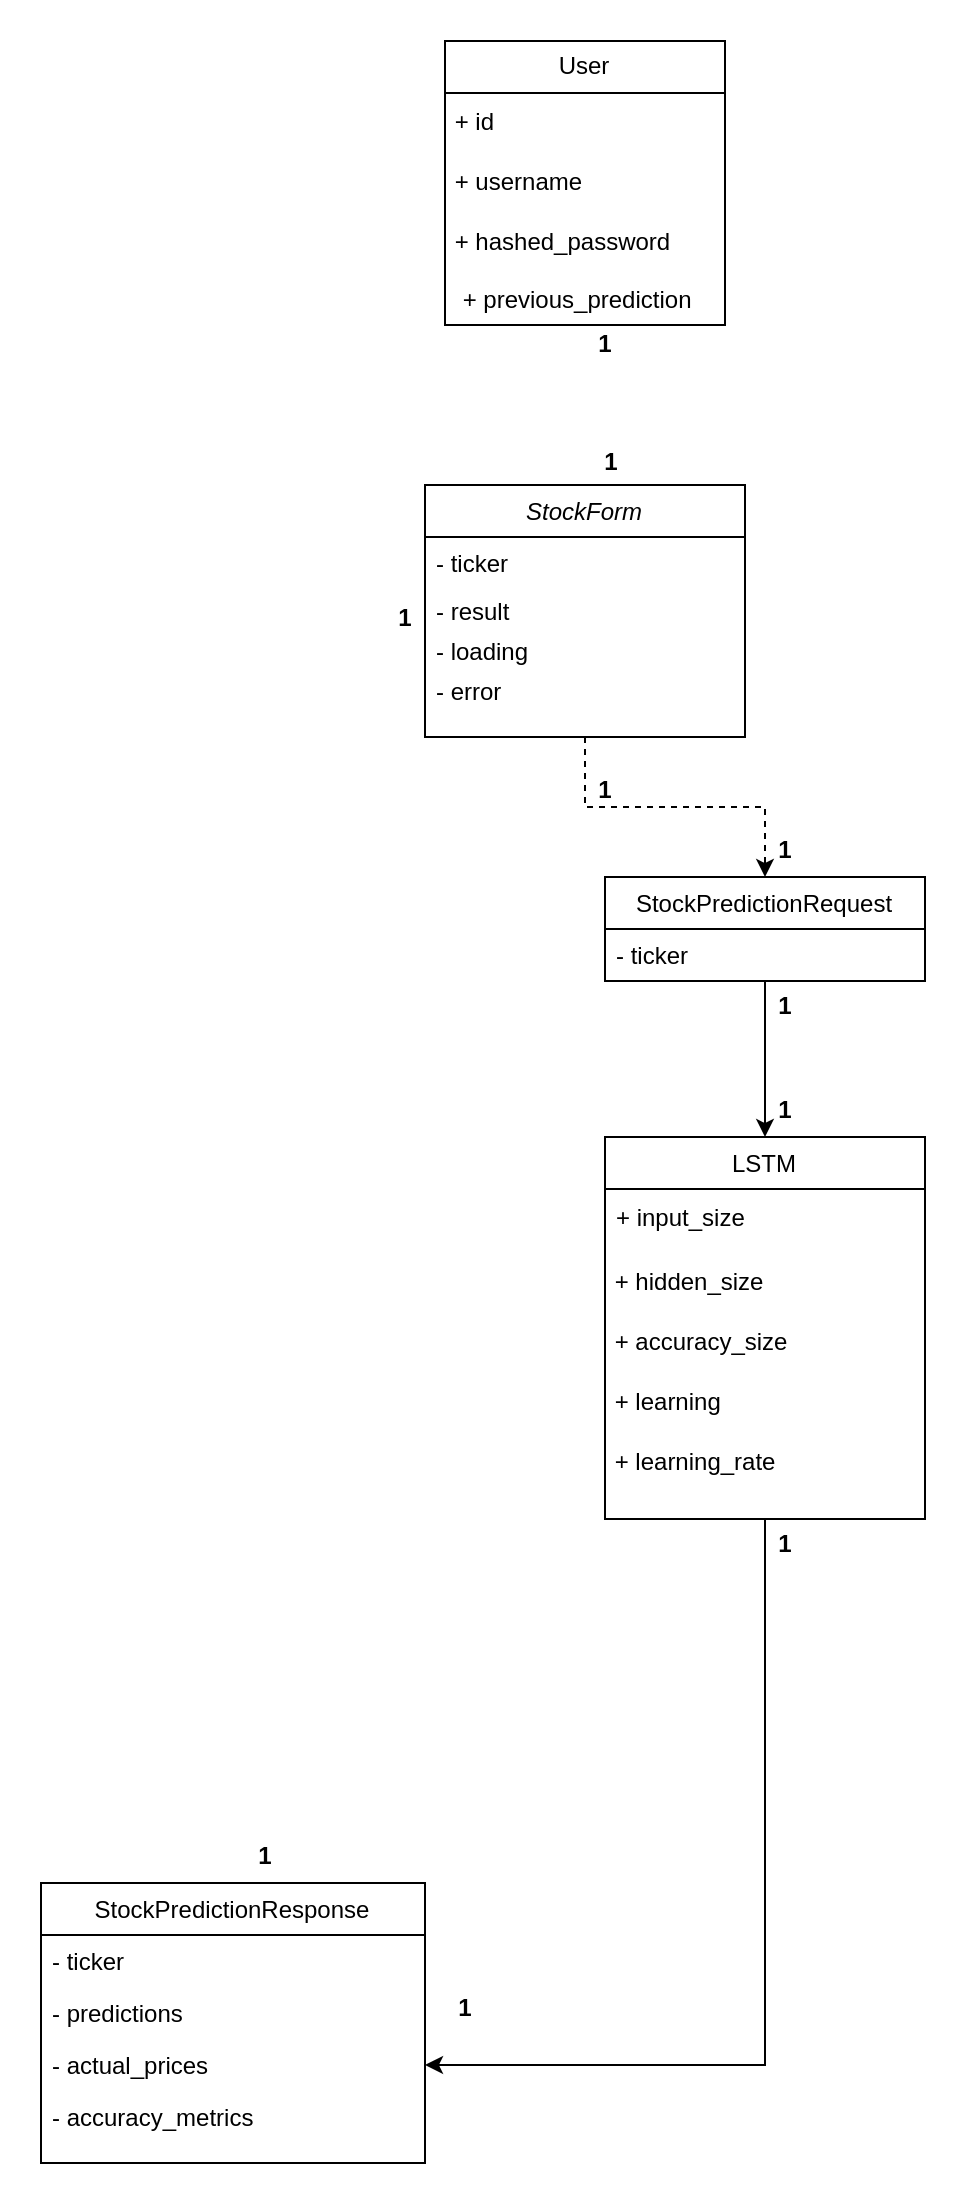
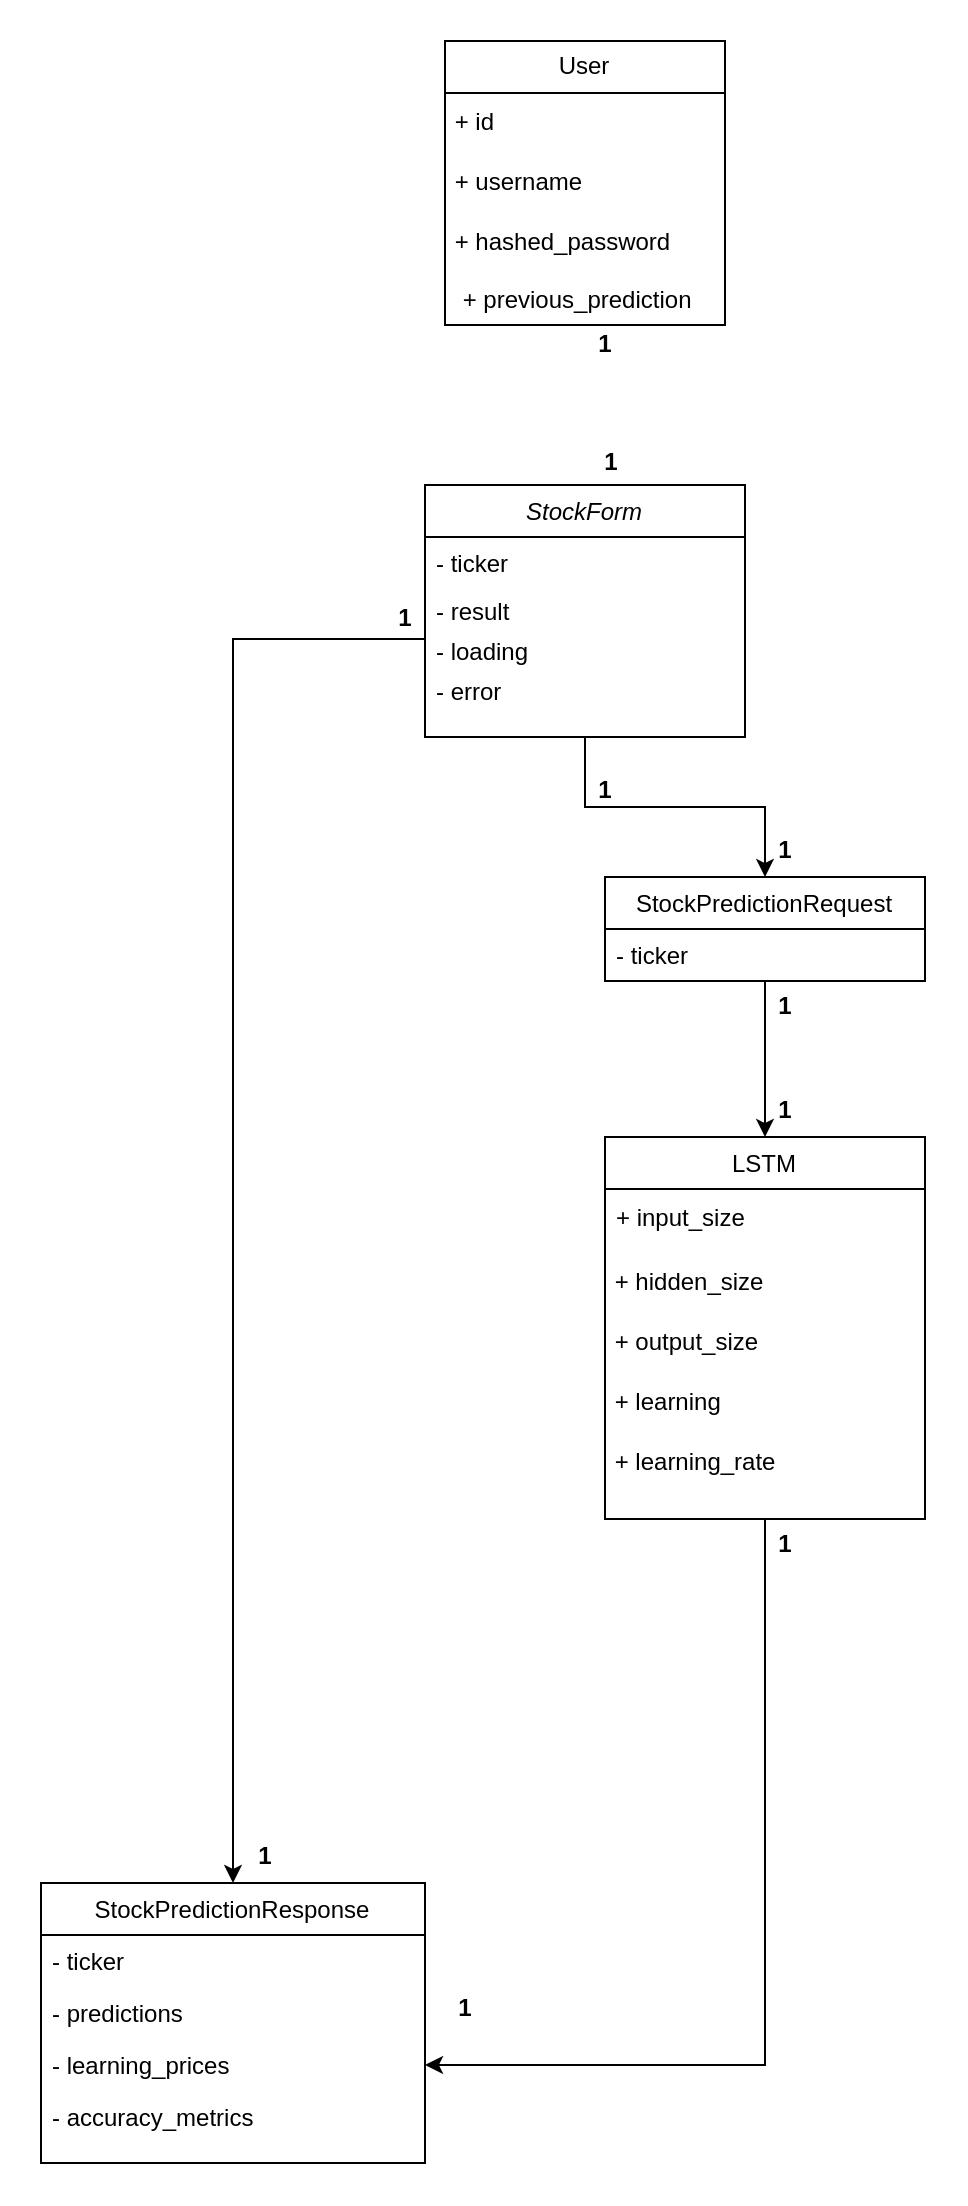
(667, 807) -> (667, 807)
none -> (233, 1160)
(704, 1343) -> (690, 1343)
(143, 2066) -> (154, 2066)
